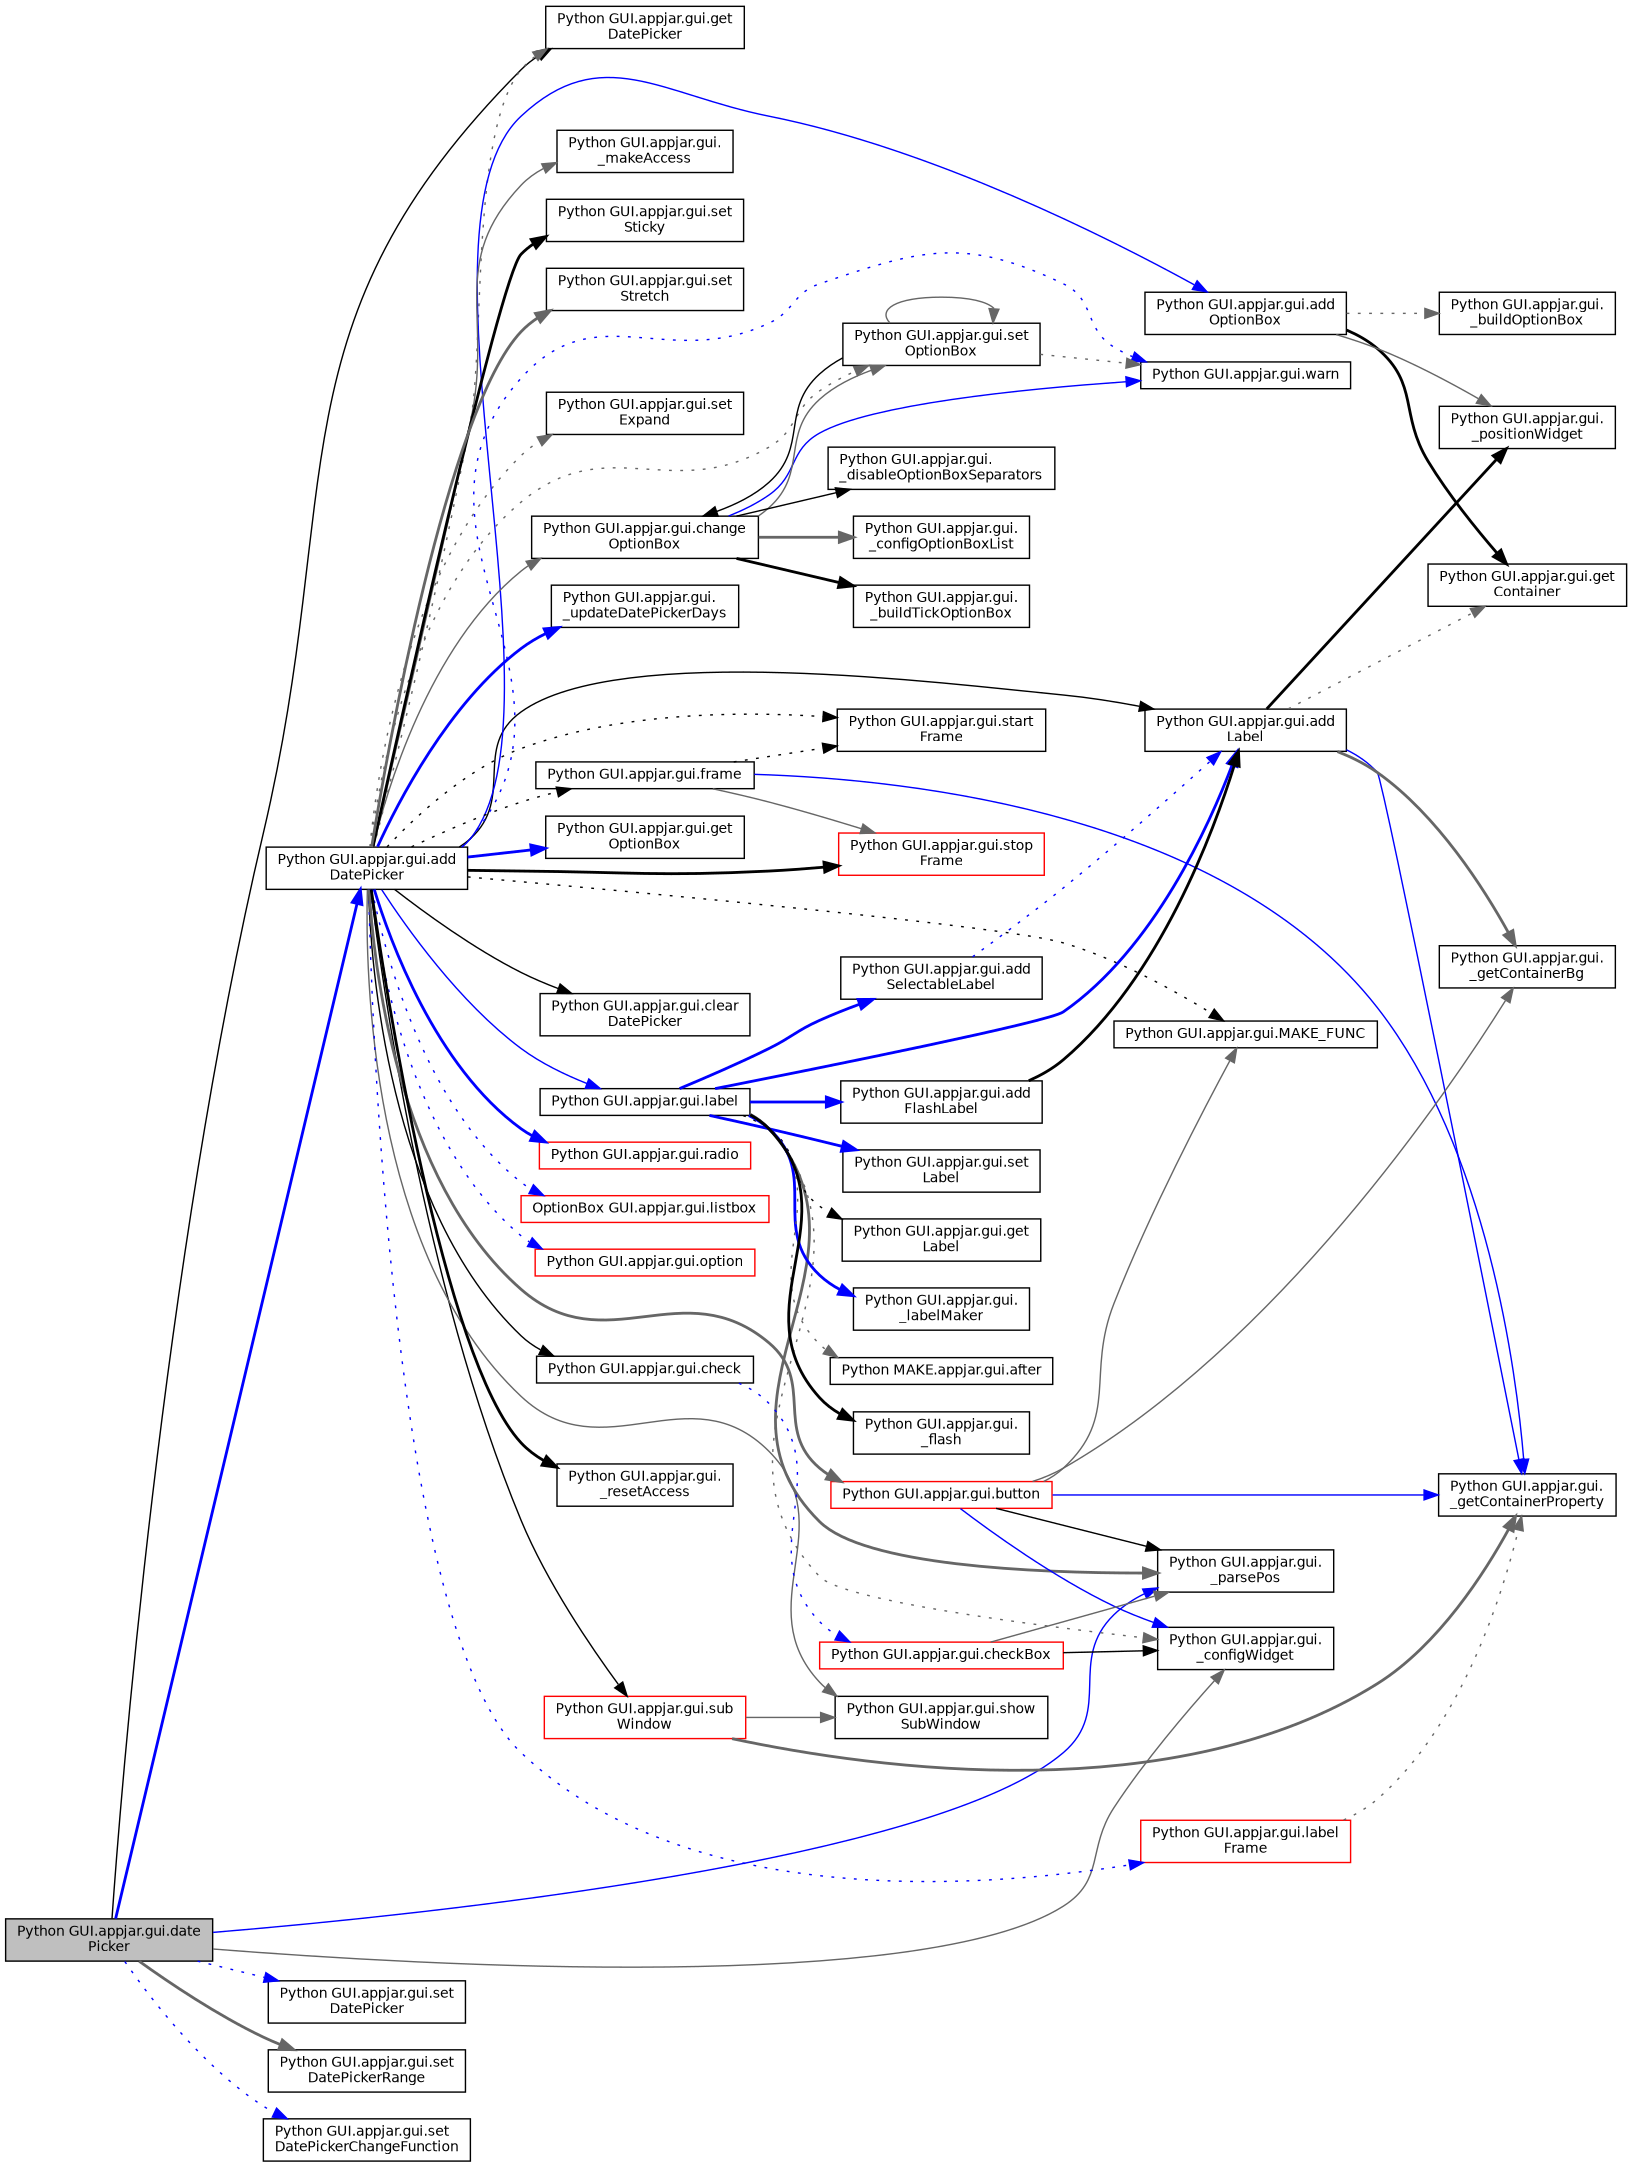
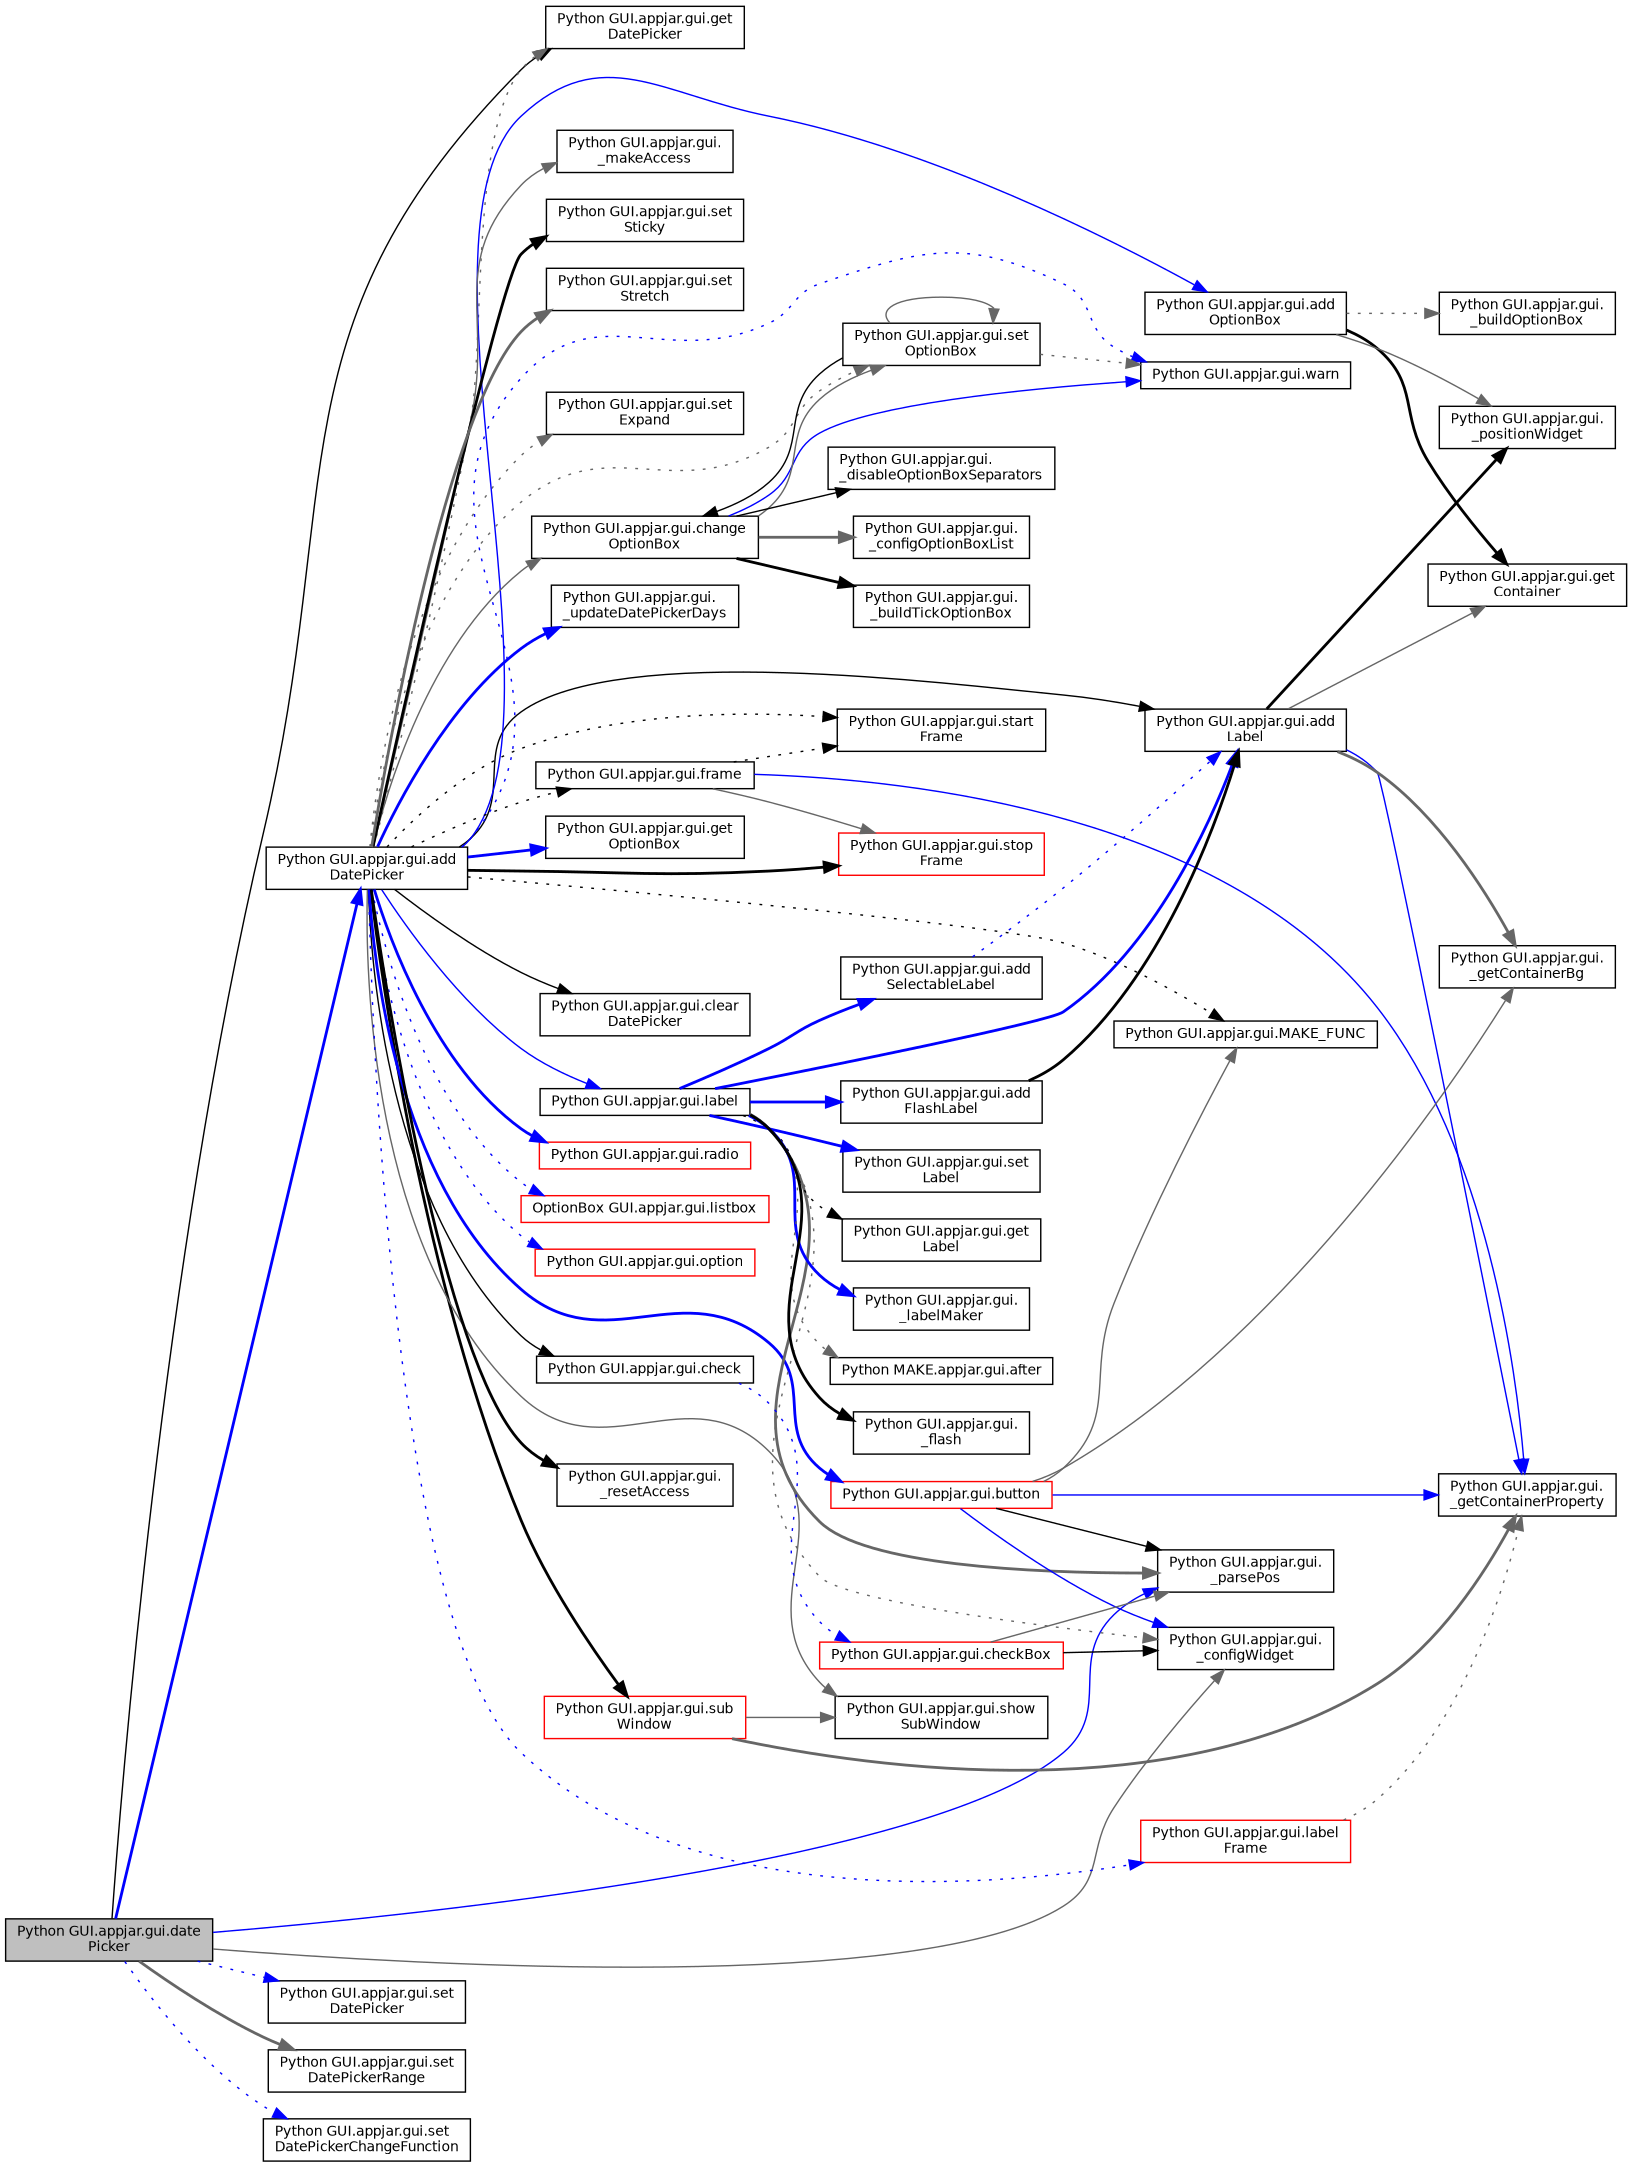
(1380, 661) -> (1380, 661)
(513, 1280) -> (513, 1280)
(461, 1343) -> (461, 1343)
